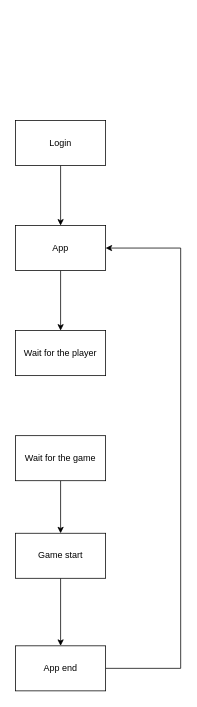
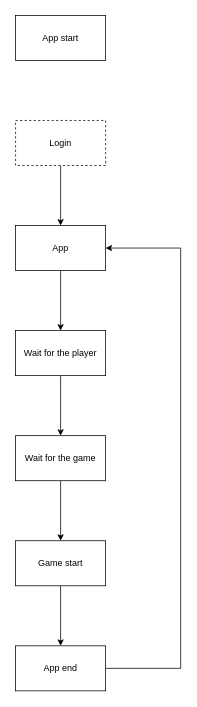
none -> (60, 38)
(60, 143) -> (60, 143)
none -> (60, 402)
(60, 555) -> (60, 563)
